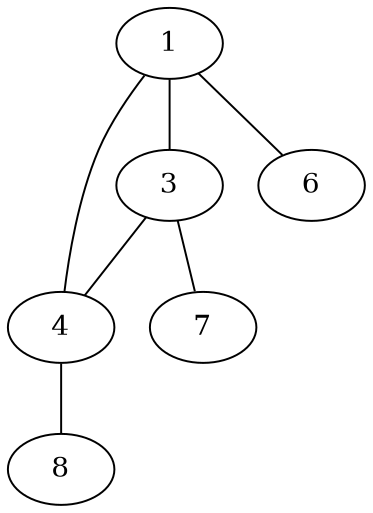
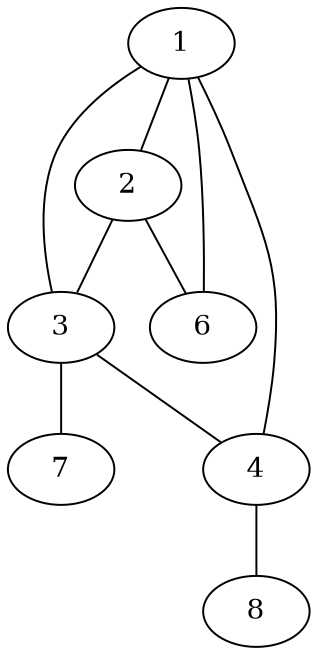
none -> (128, 185)
